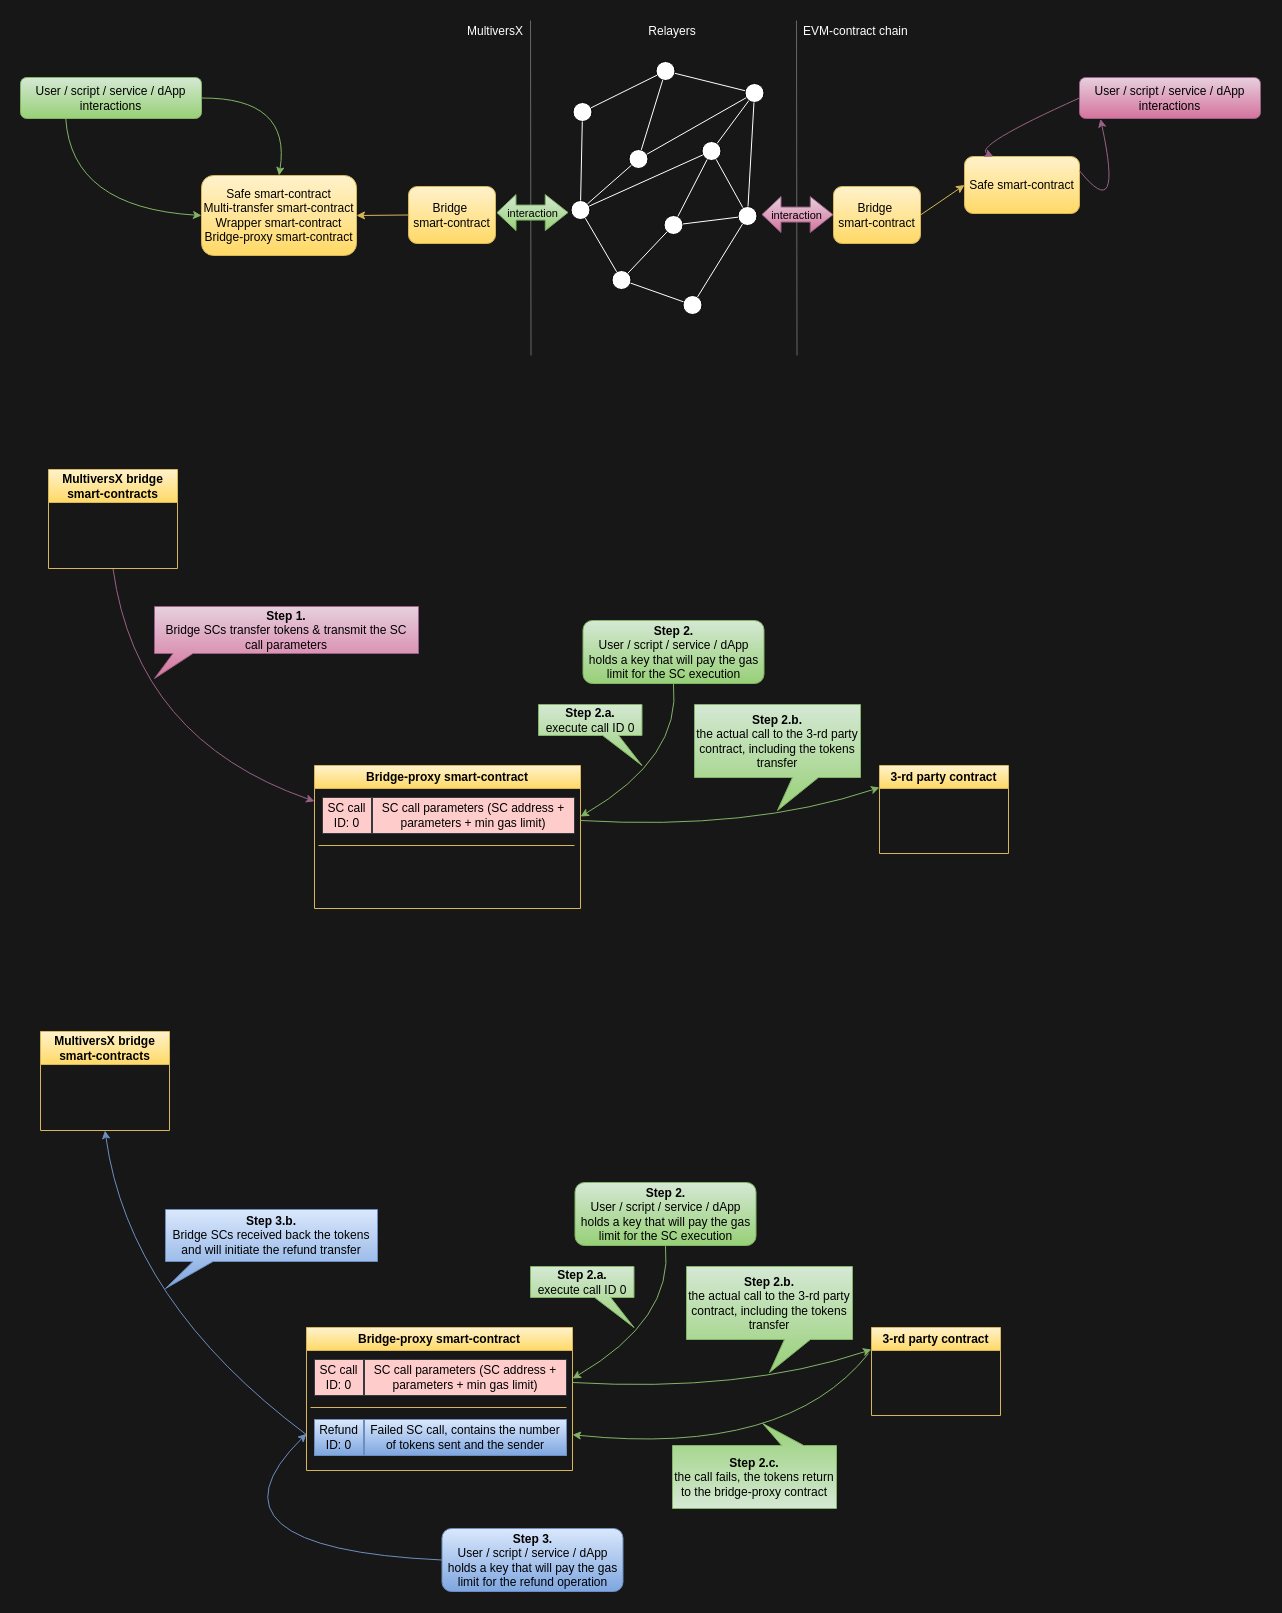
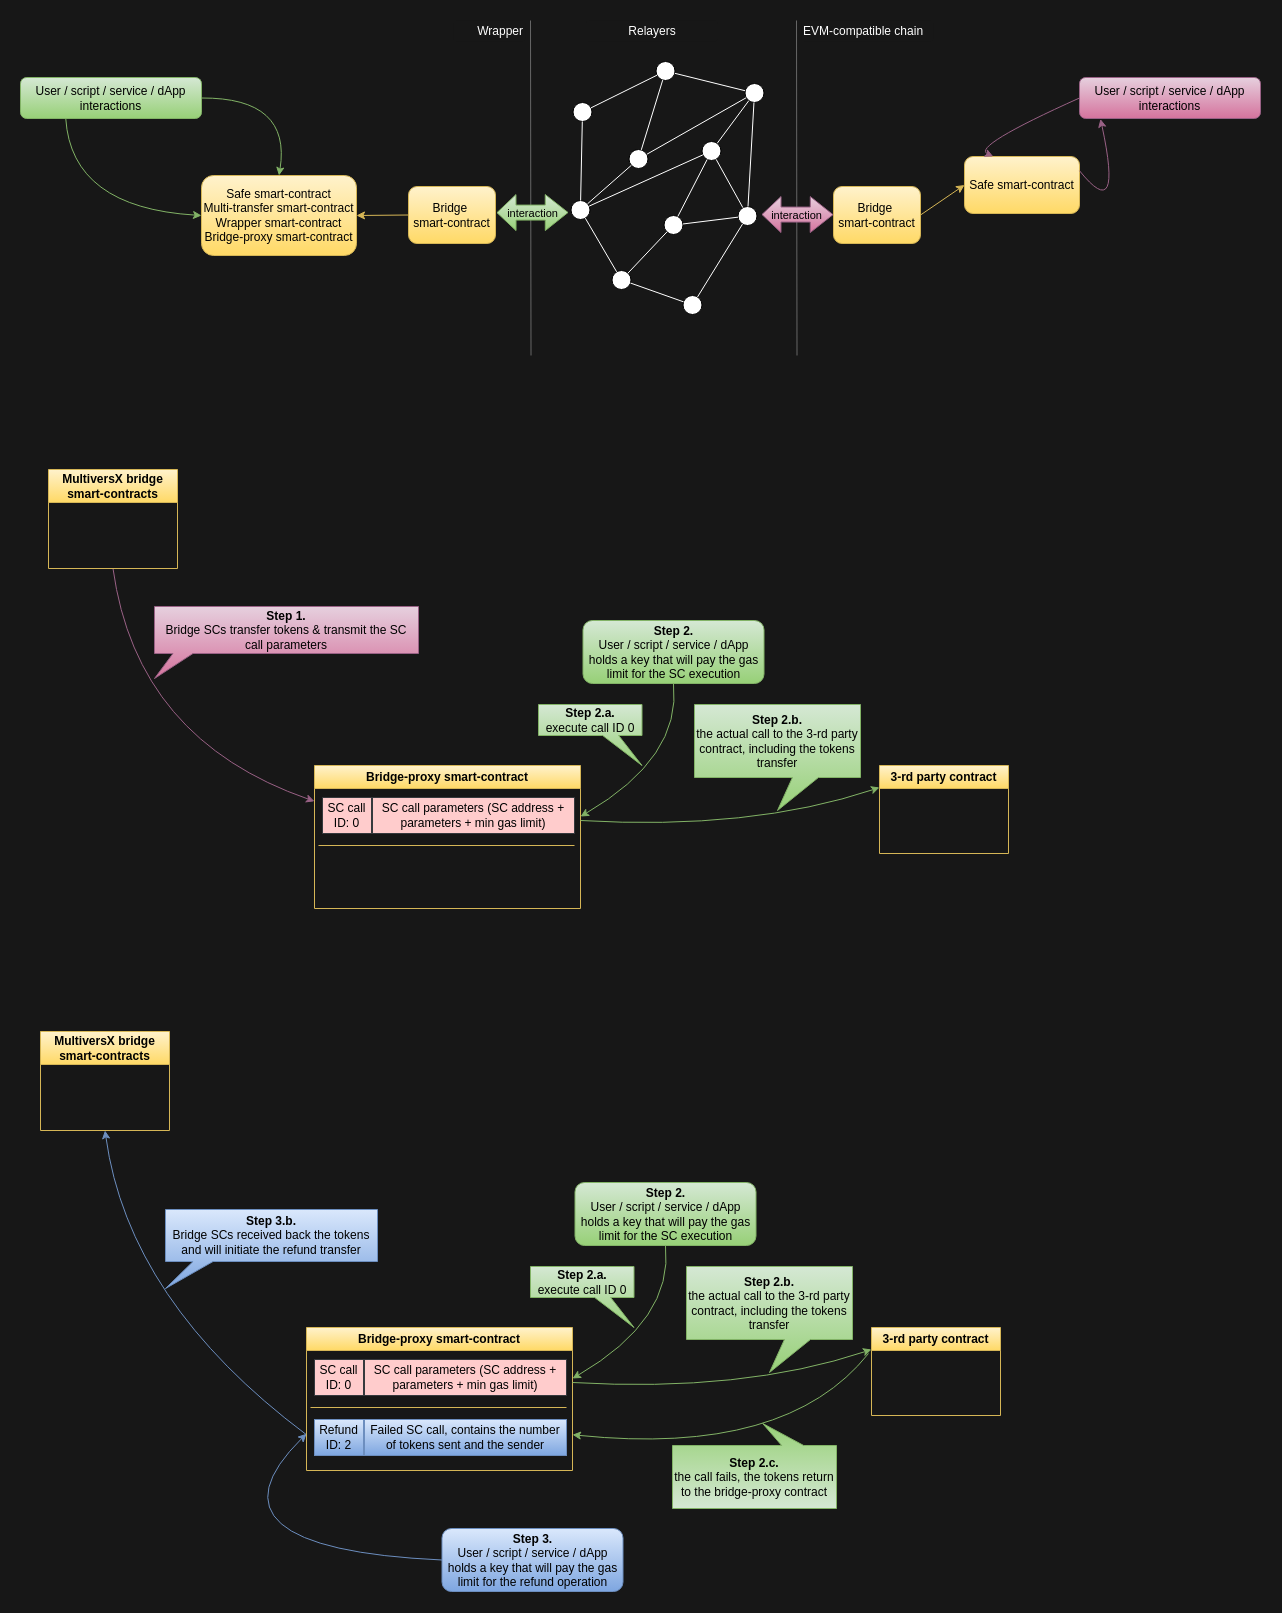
(672, 31) -> (652, 31)
(493, 32) -> (500, 32)
(861, 32) -> (864, 32)
(339, 1438) -> (339, 1438)
